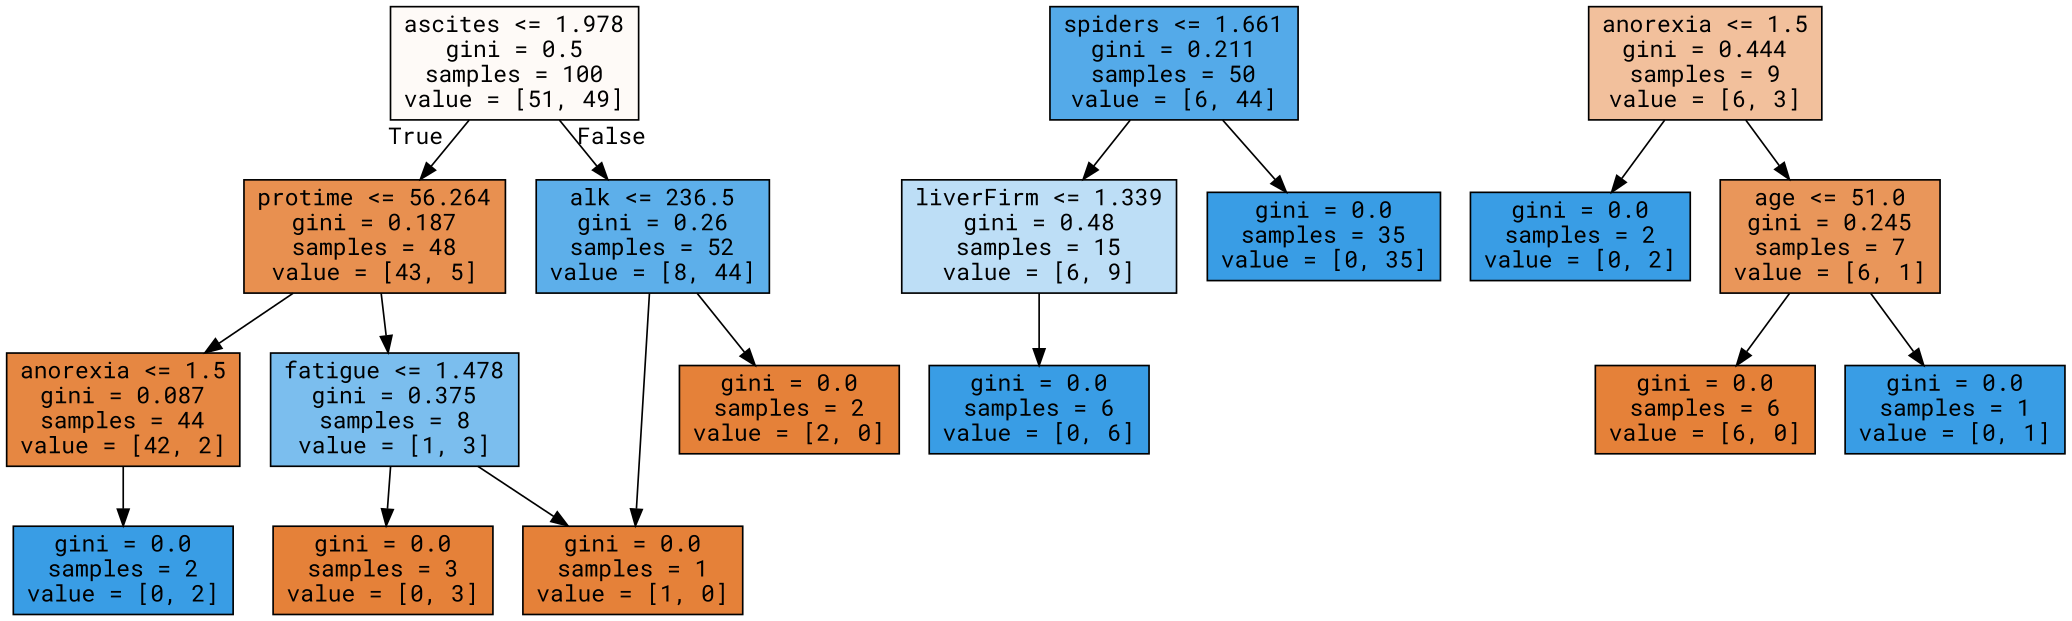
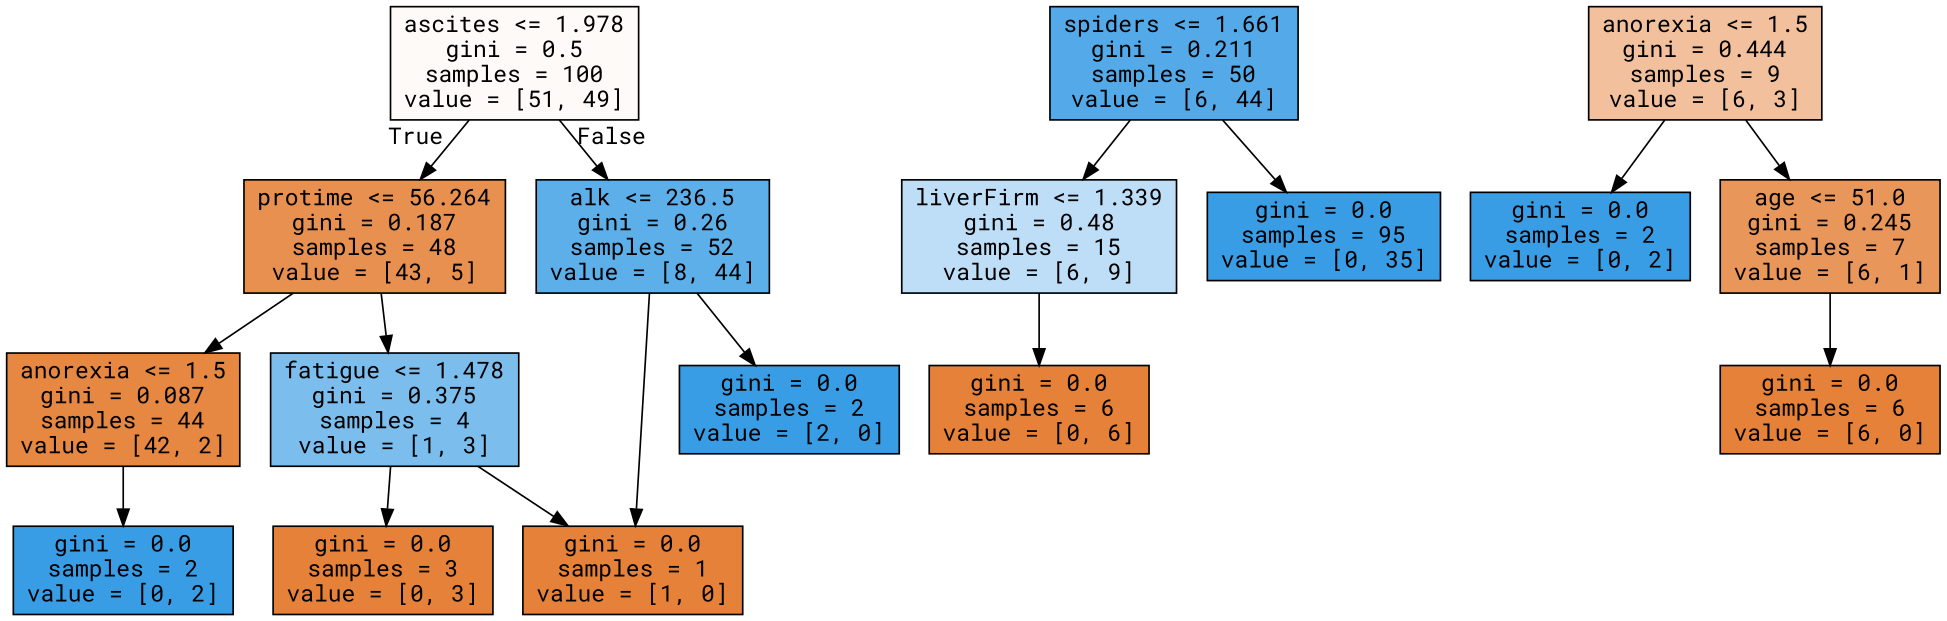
(1324, 236) -> (1324, 236)
(395, 410) -> (395, 410)
(789, 410) -> (789, 410)
(1039, 410) -> (1039, 410)
(1955, 410) -> none
